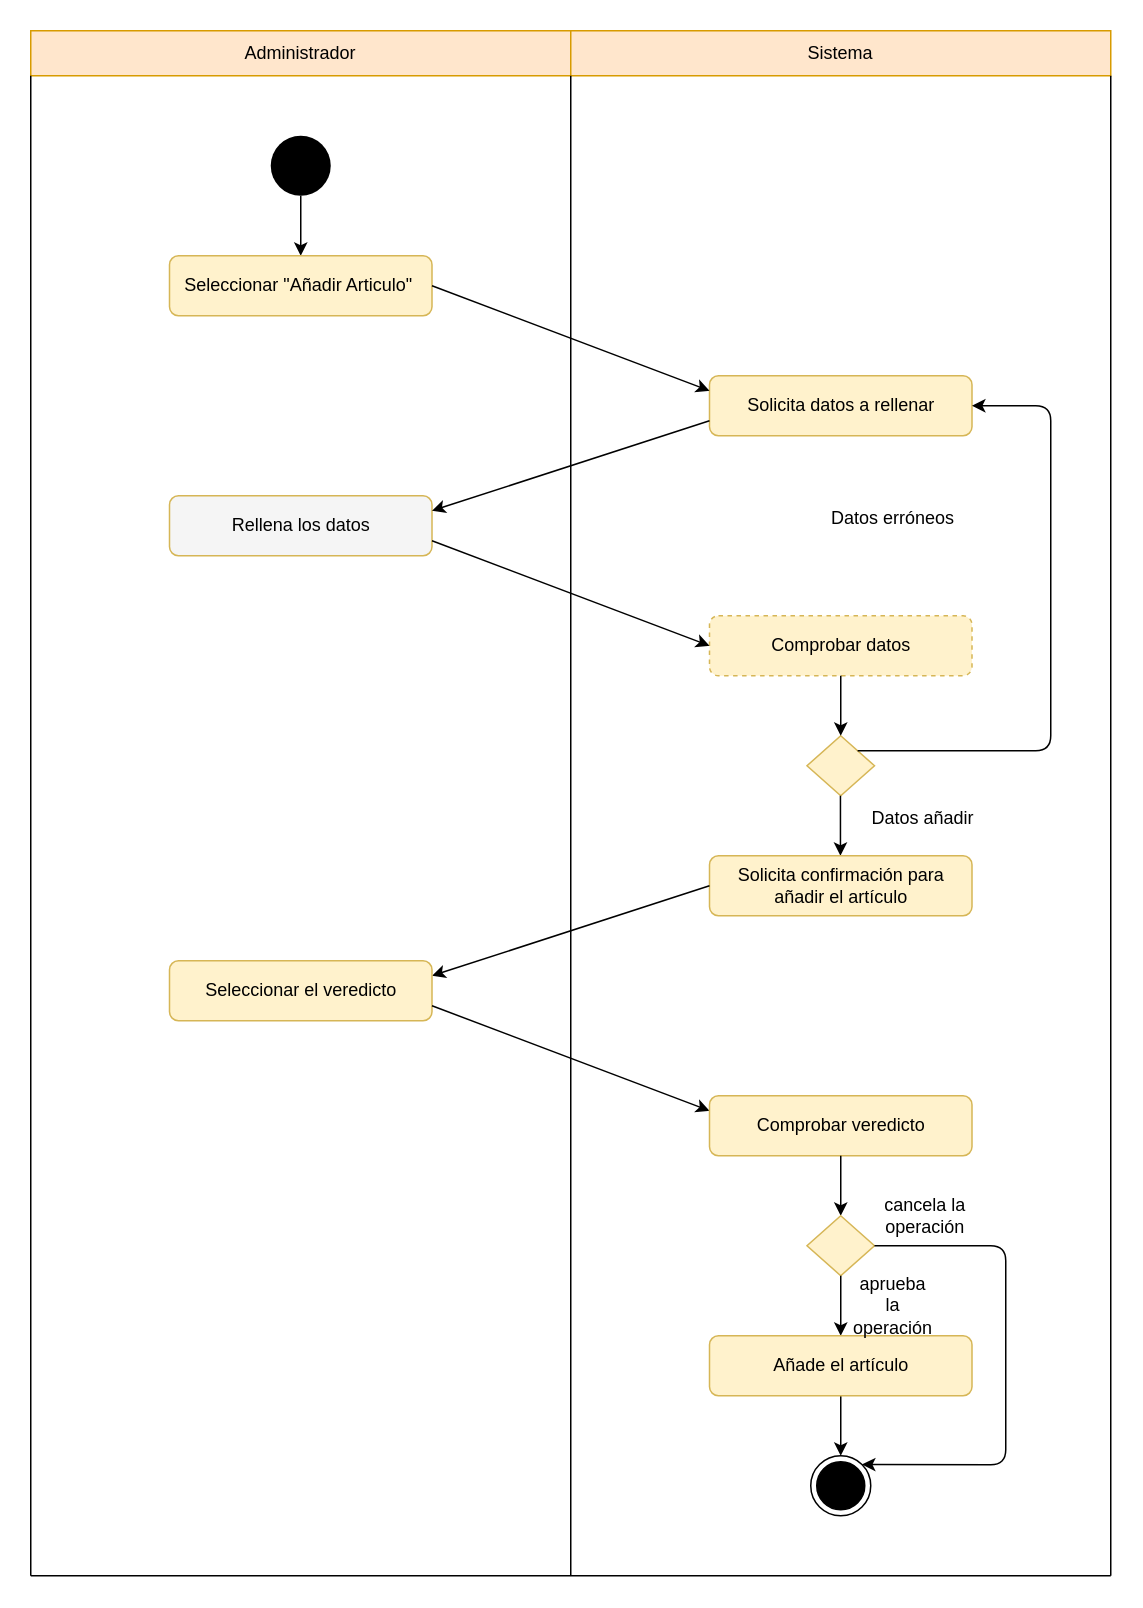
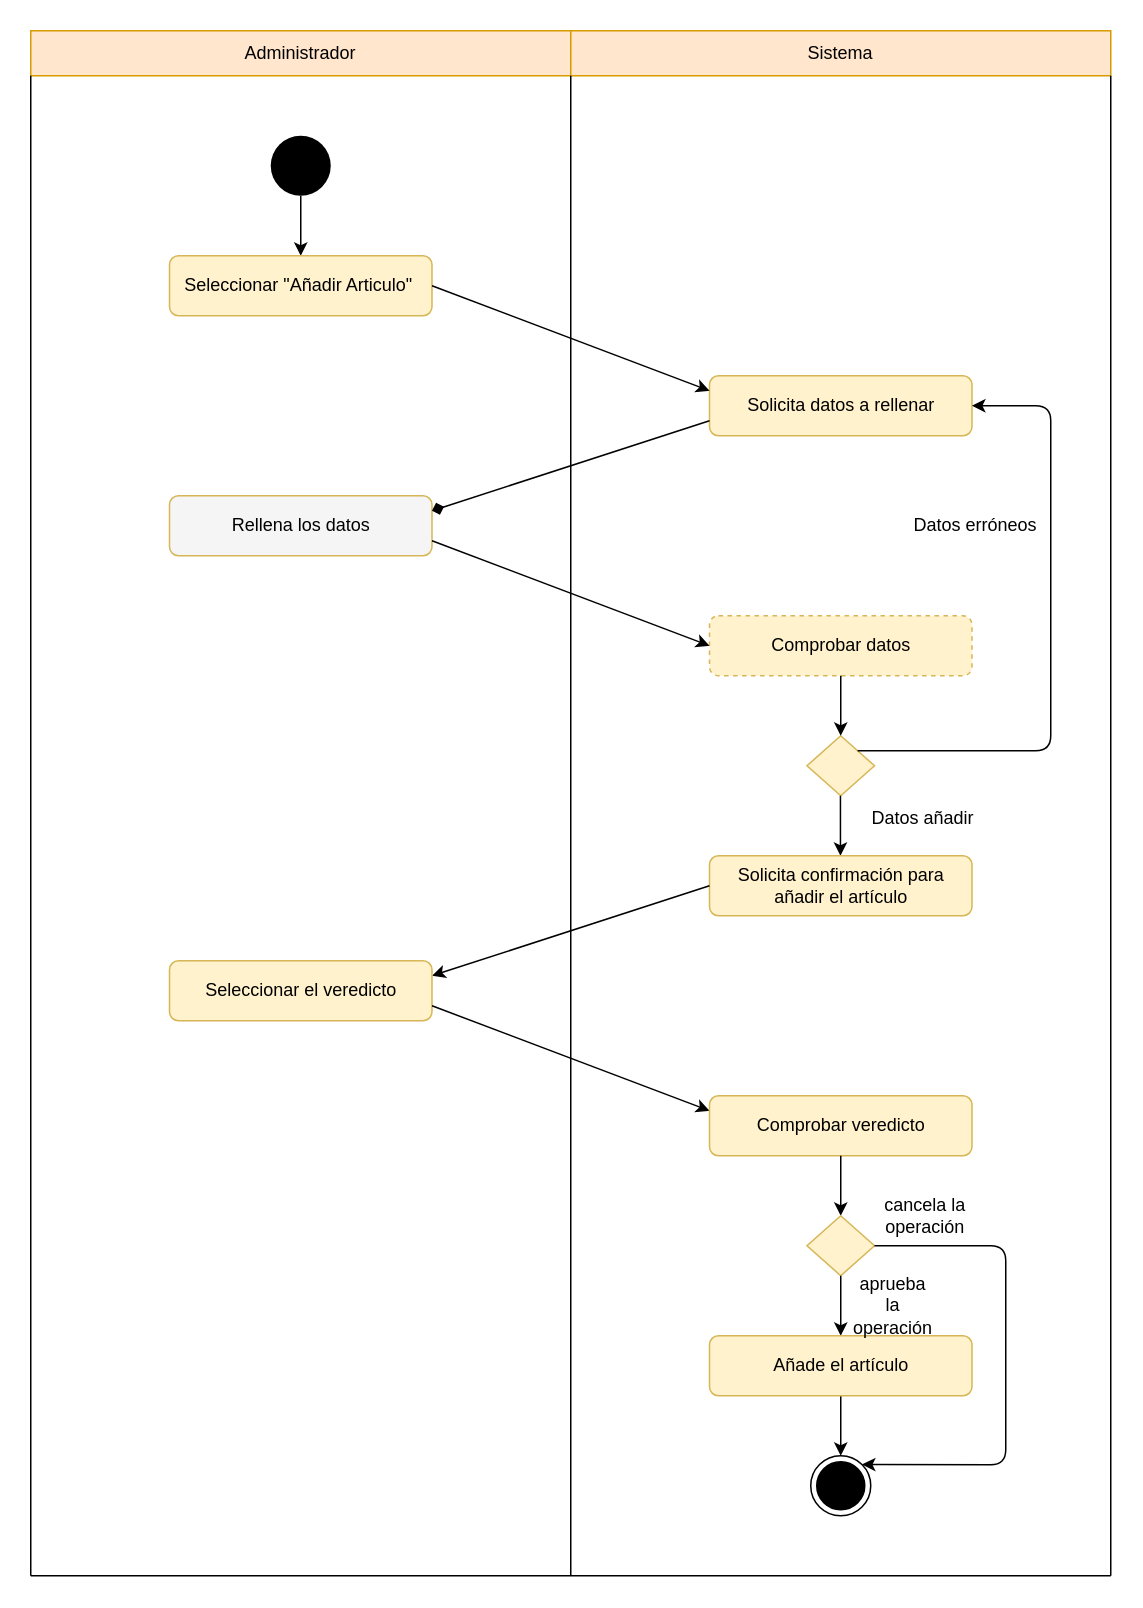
(443, 507) -> (444, 507)
(893, 518) -> (976, 526)
